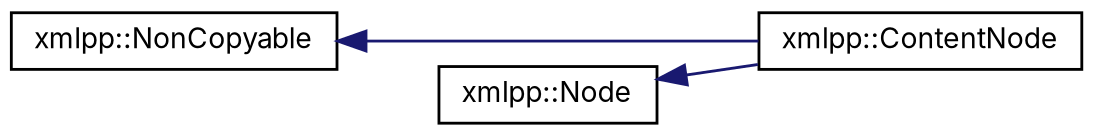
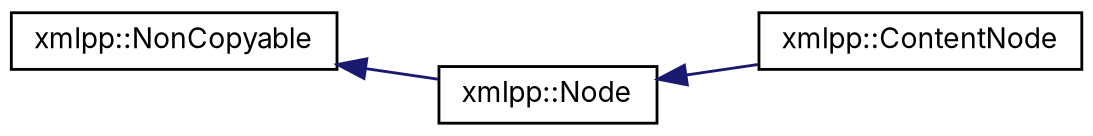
(562, 41) -> (402, 74)
